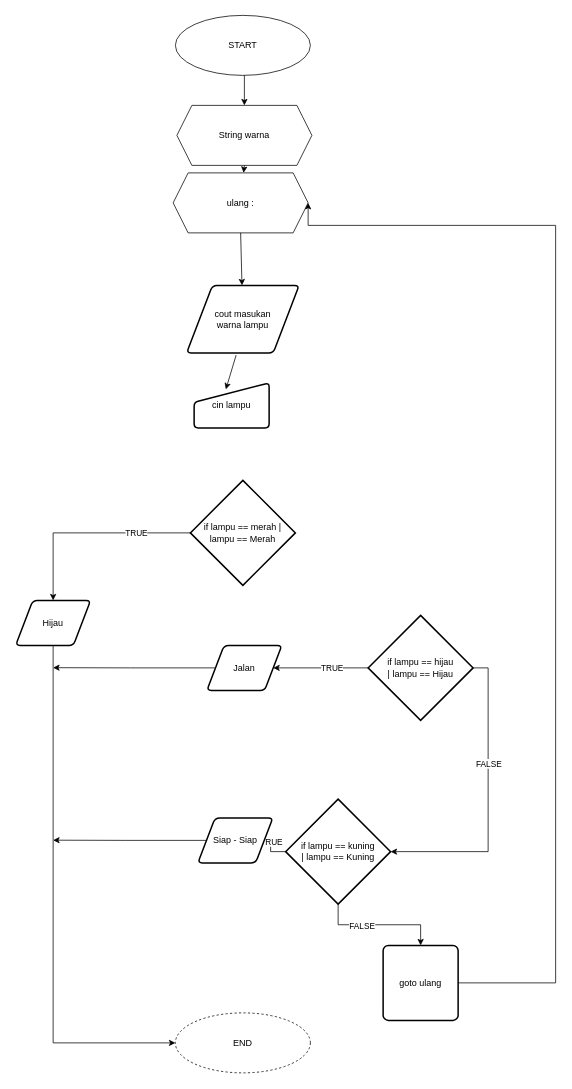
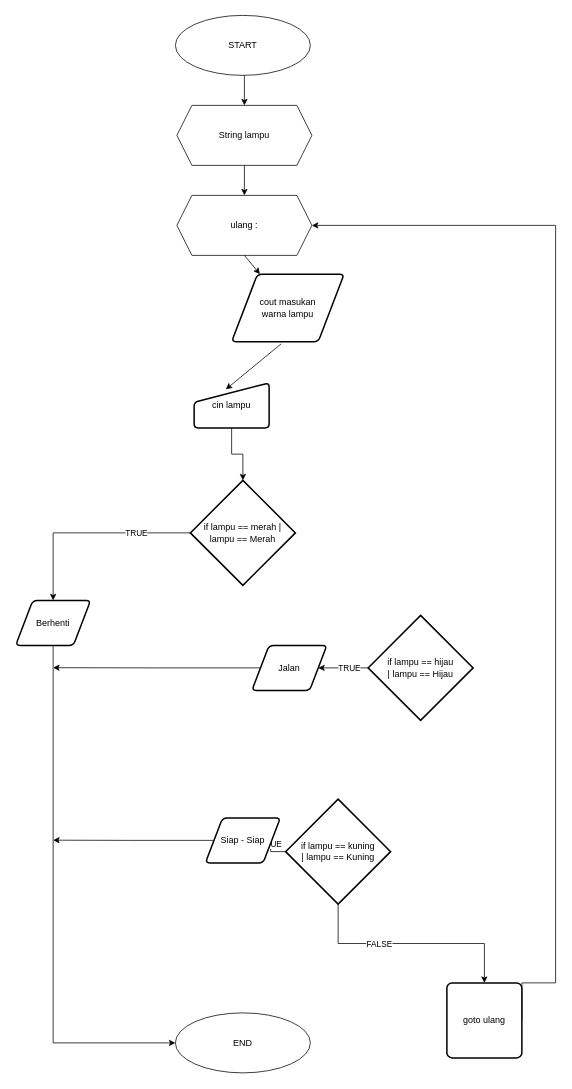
(244, 135) -> (244, 135)
(240, 203) -> (244, 225)
(243, 319) -> (288, 308)
none -> (231, 447)
(53, 623) -> (53, 623)
(244, 668) -> (289, 668)
(235, 840) -> (243, 840)
(444, 852) -> none
(420, 983) -> (484, 1020)
(243, 1043) -> (243, 1043)
